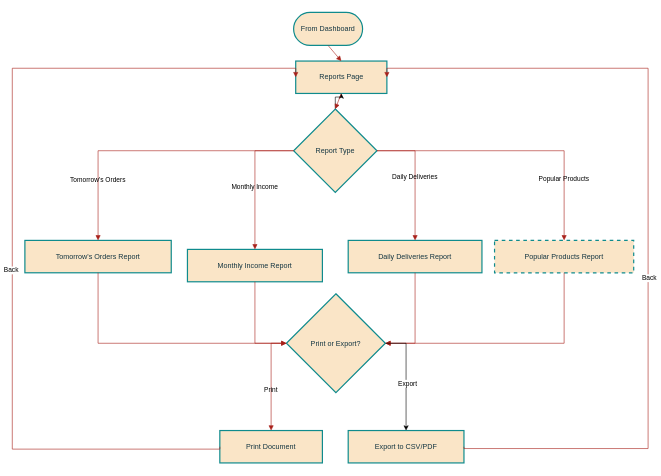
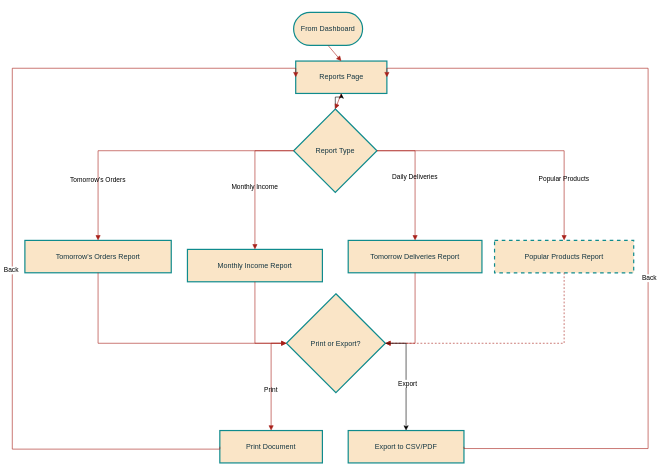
(415, 257) -> (415, 257)
(526, 343) -> (526, 343)
